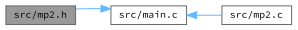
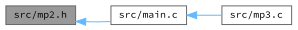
(88, 9) -> (98, 22)
(257, 15) -> (257, 15)
